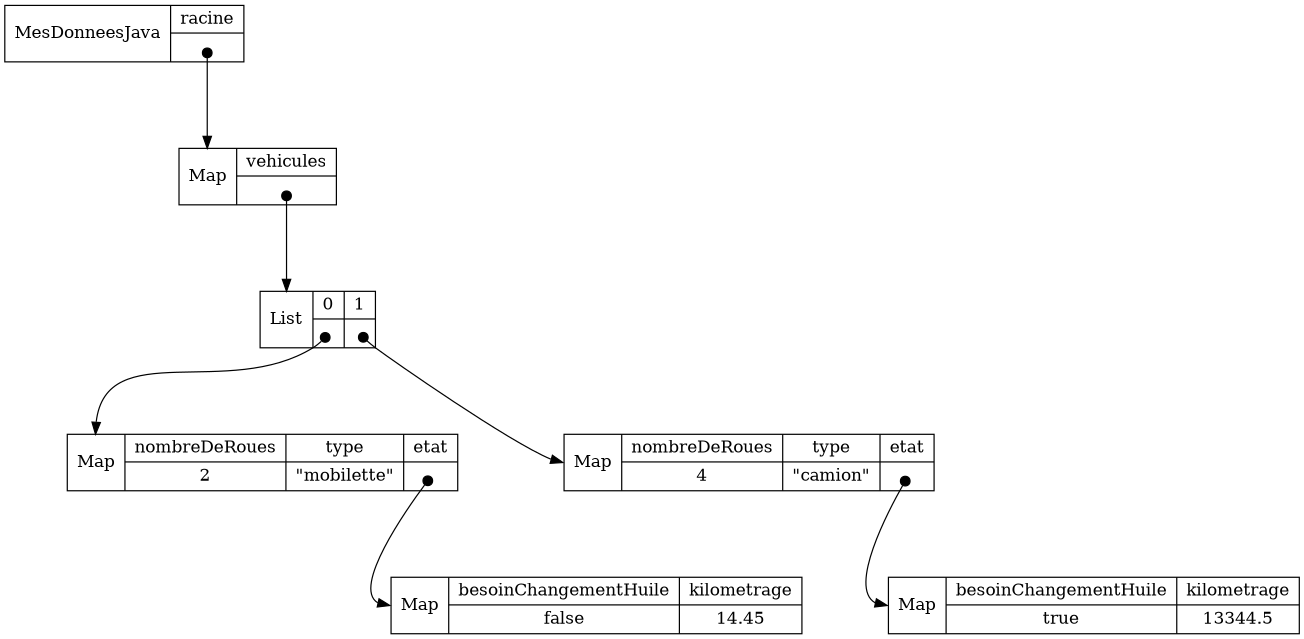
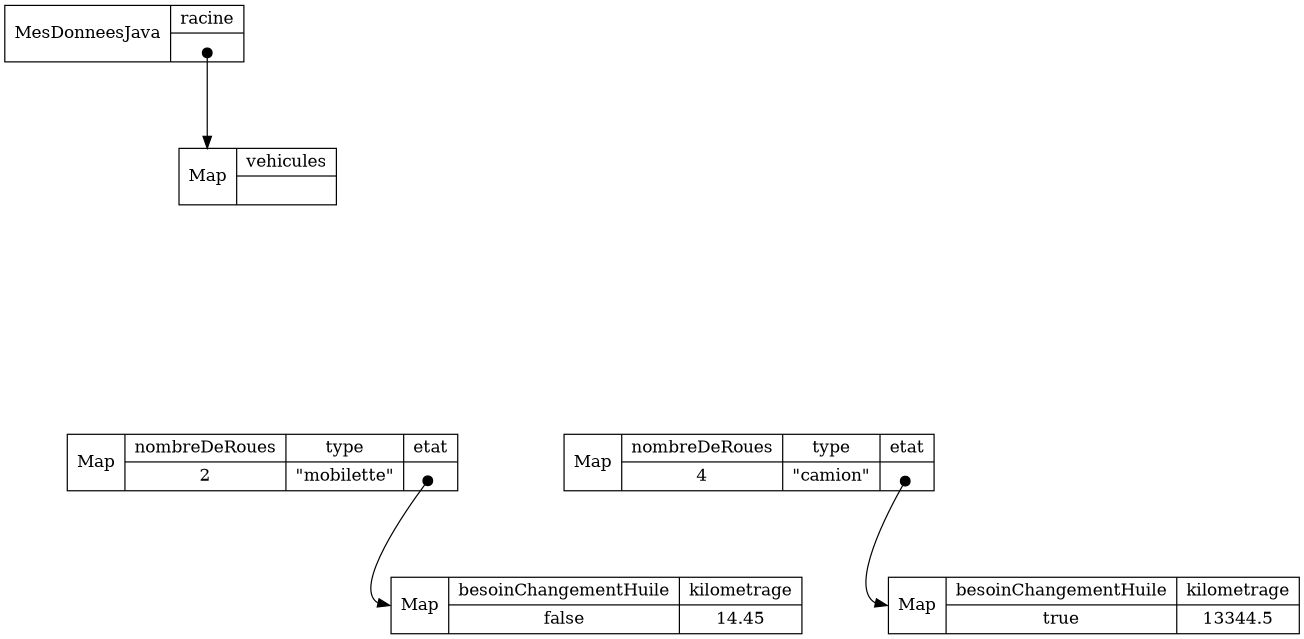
(318, 320) -> none
